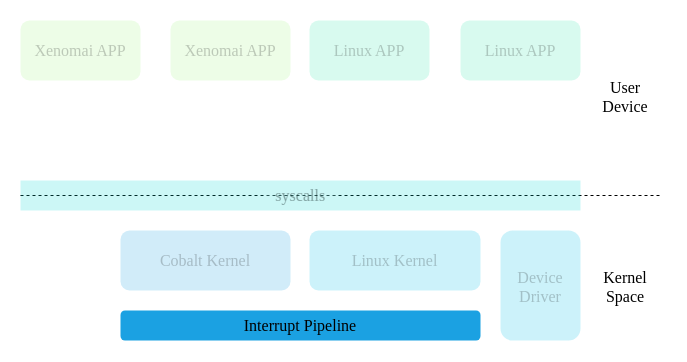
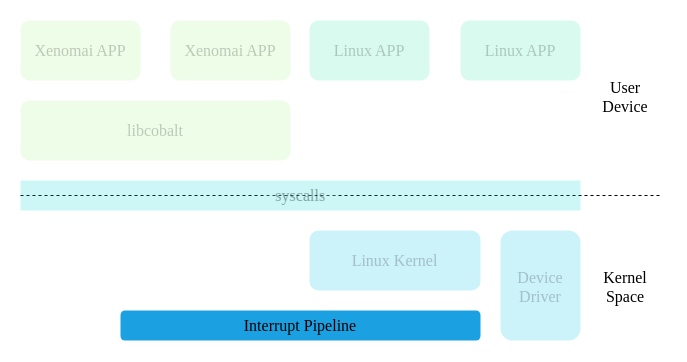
none -> (156, 131)
(206, 261) -> none
